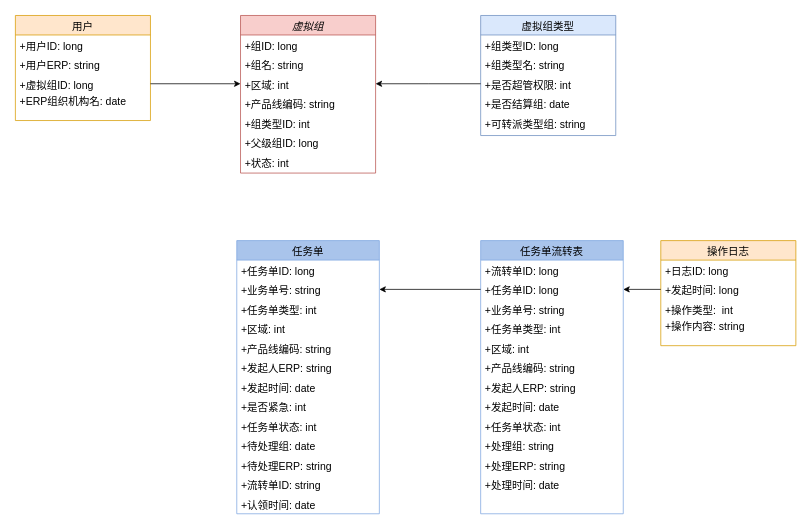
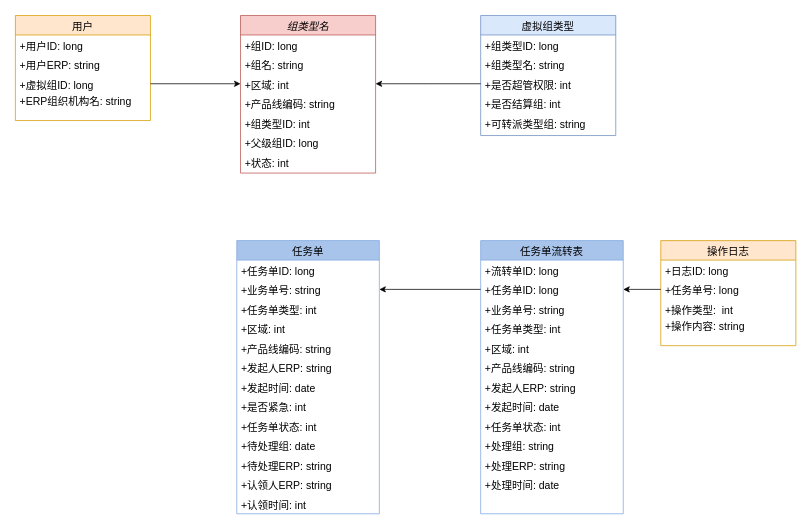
(308, 27) -> (308, 27)
(72, 102) -> (77, 102)
(529, 105) -> (524, 105)
(702, 291) -> (702, 291)
(285, 486) -> (288, 486)
(280, 505) -> (275, 505)
